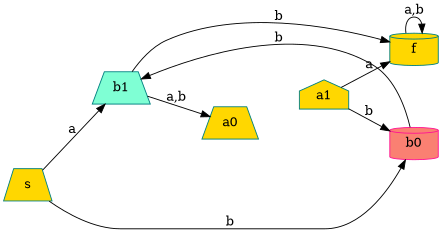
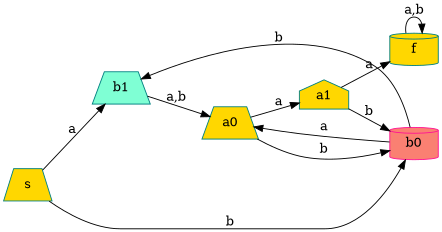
(250, 23) -> none
none -> (271, 111)
none -> (326, 137)
none -> (318, 159)
